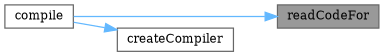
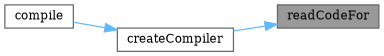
(169, 16) -> (249, 28)
